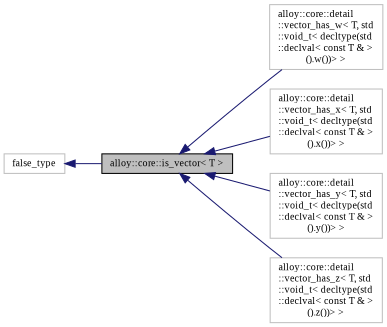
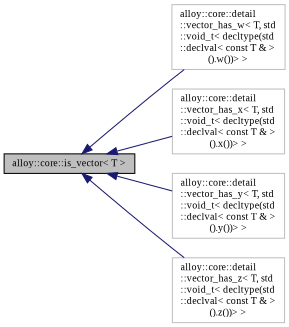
(34, 164) -> none
